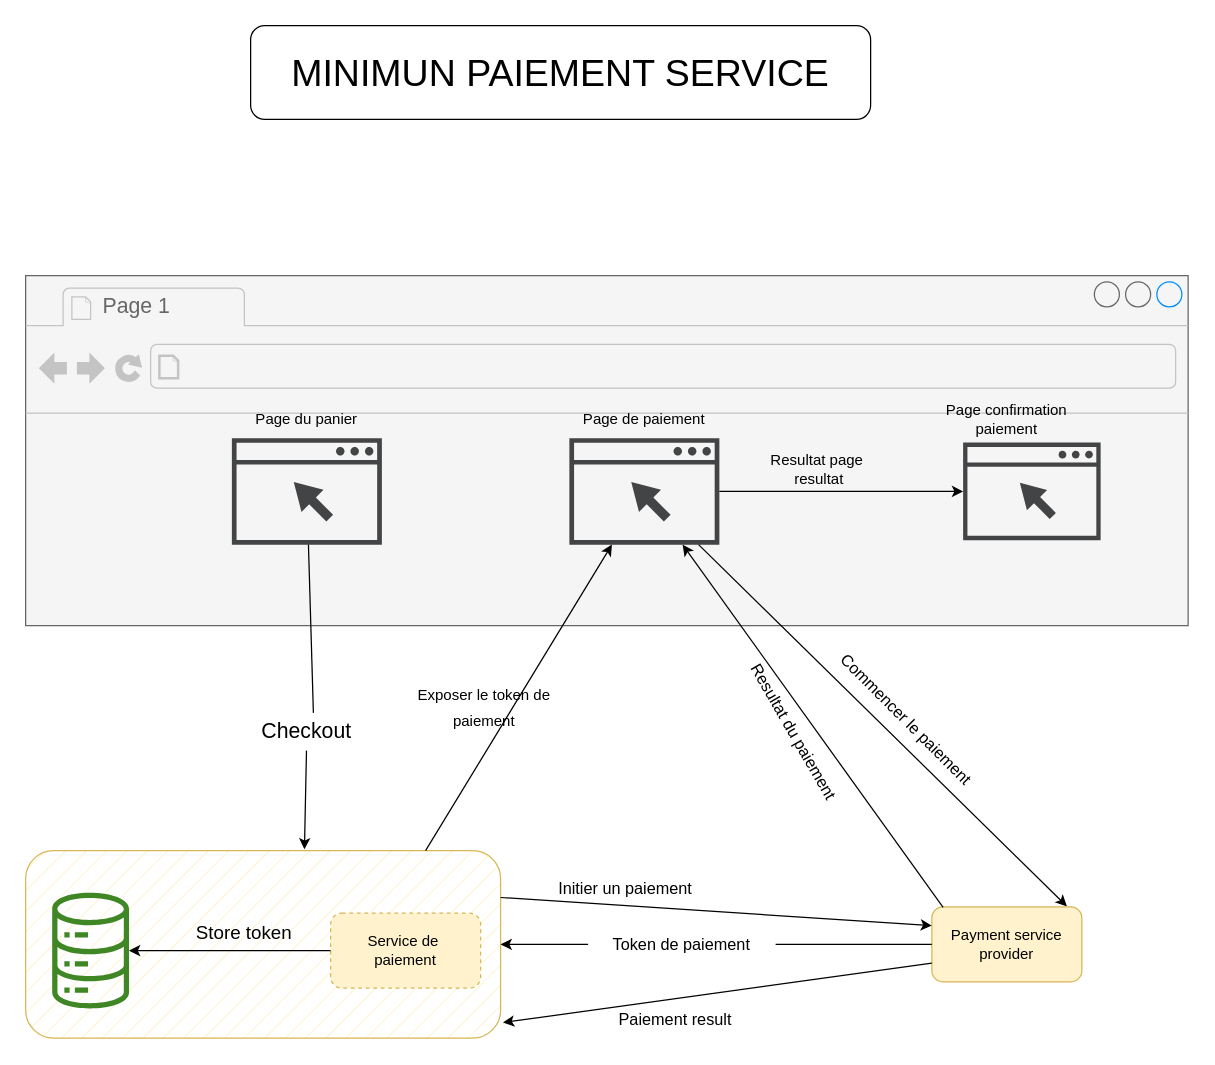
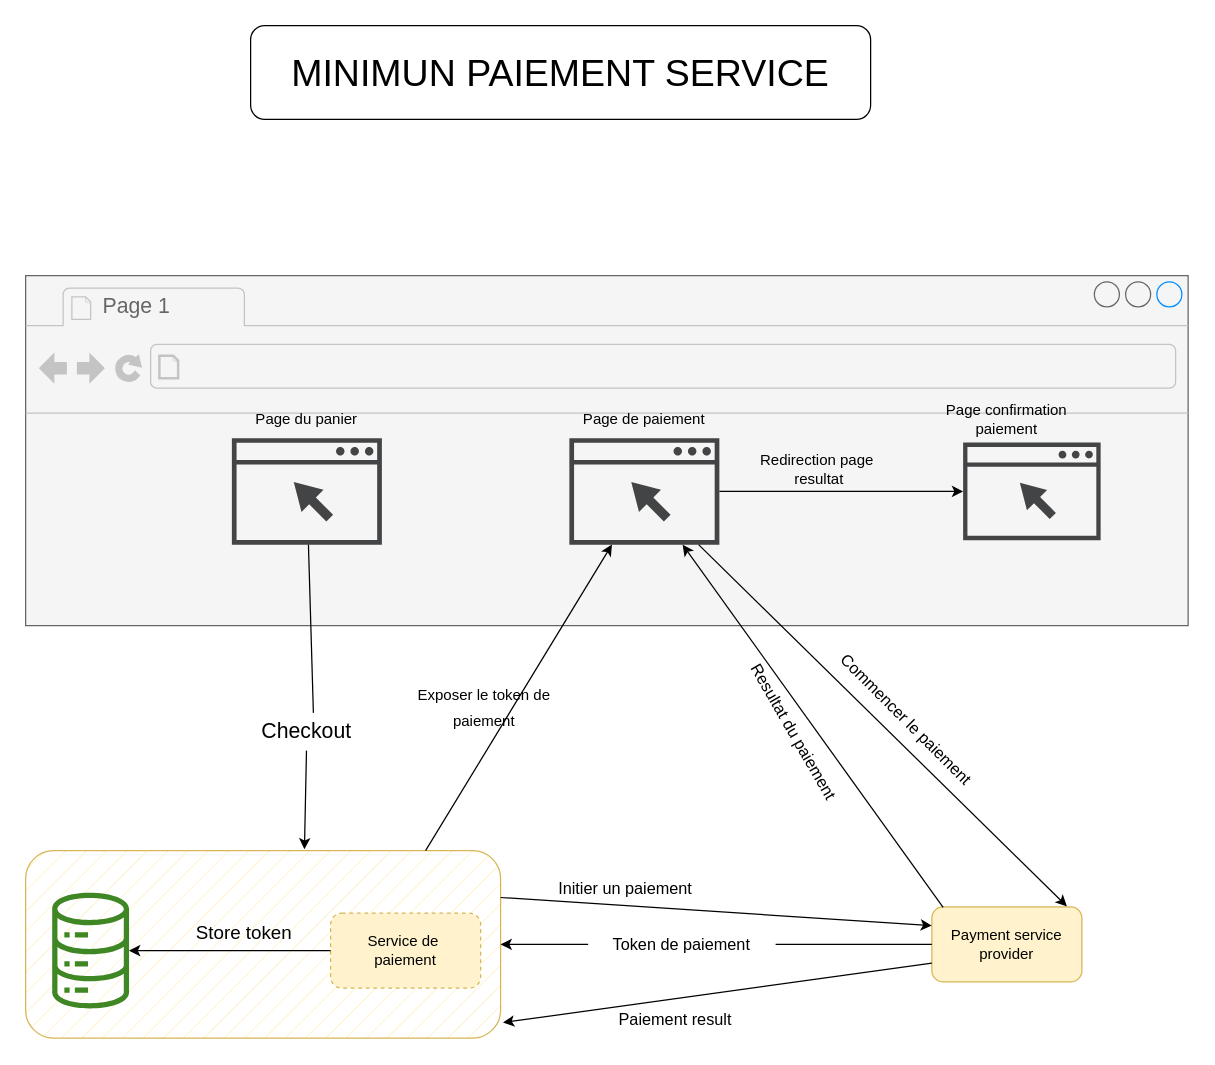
(819, 469) -> (819, 469)
